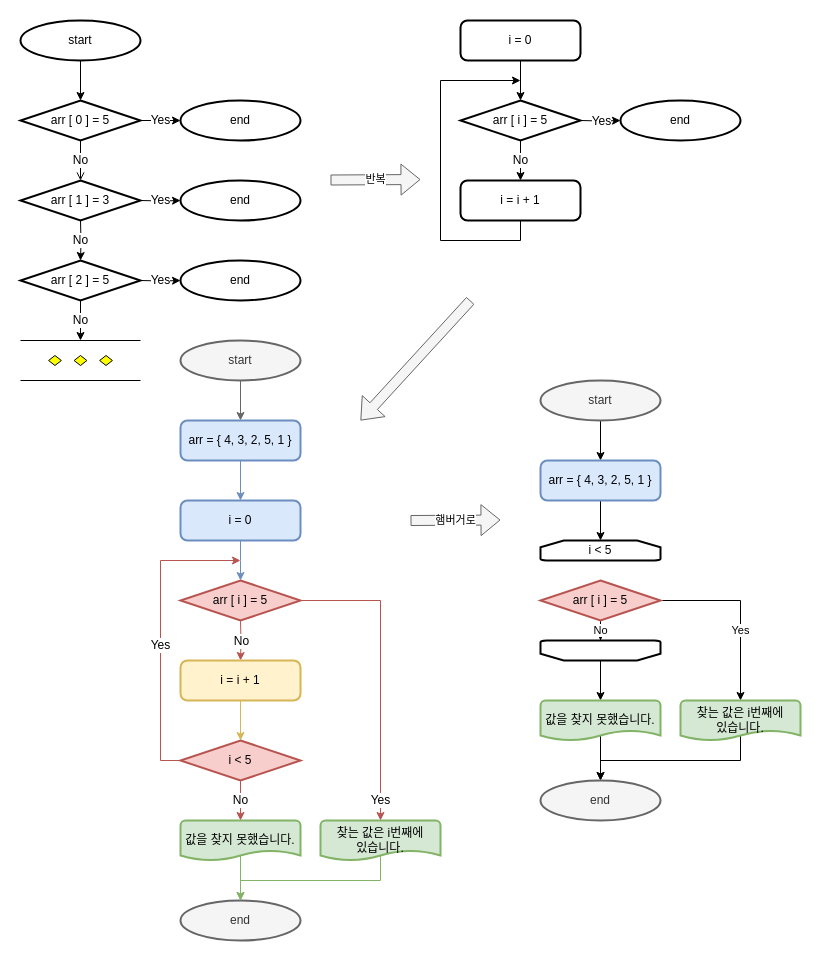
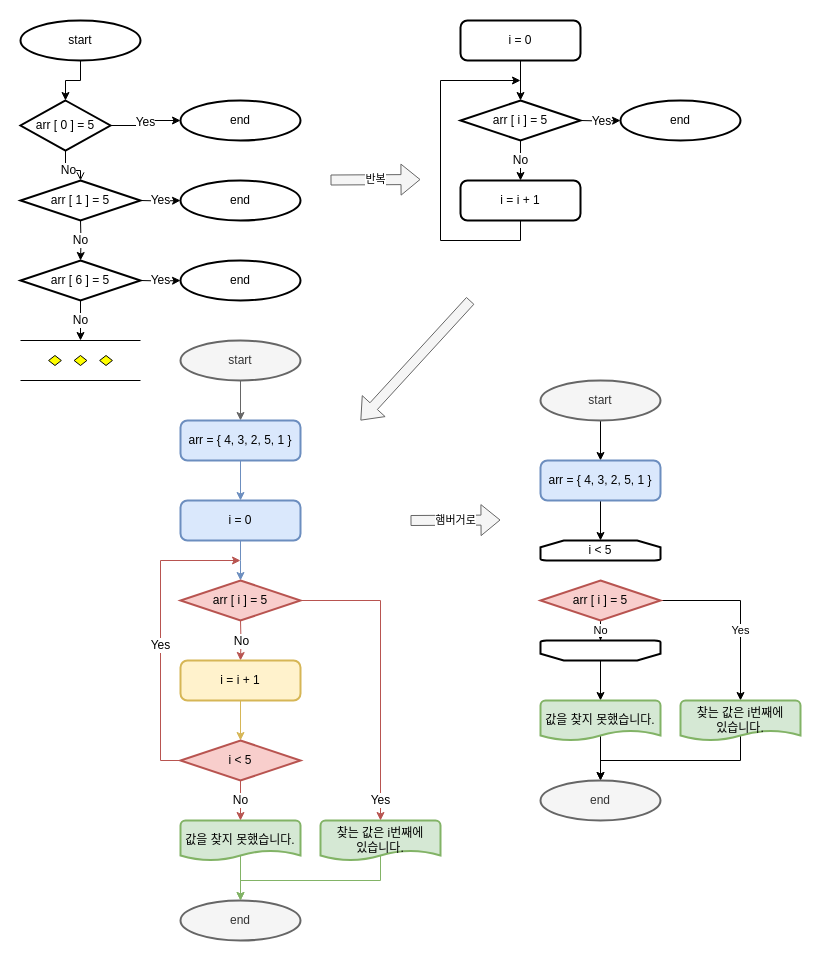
(81, 121) -> (66, 126)
(81, 201) -> (81, 201)
(81, 281) -> (81, 281)
